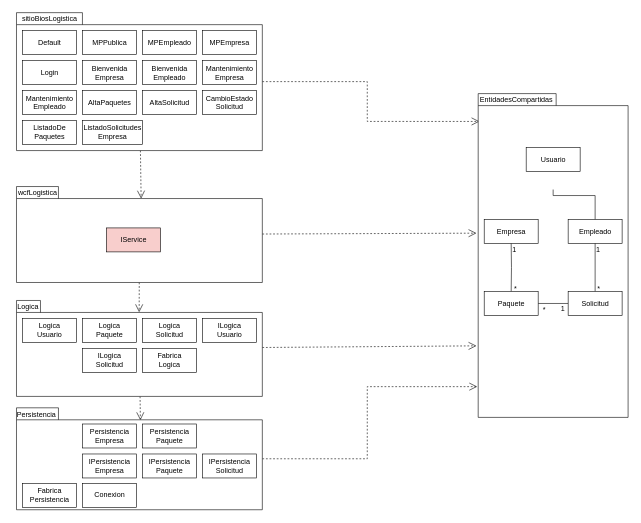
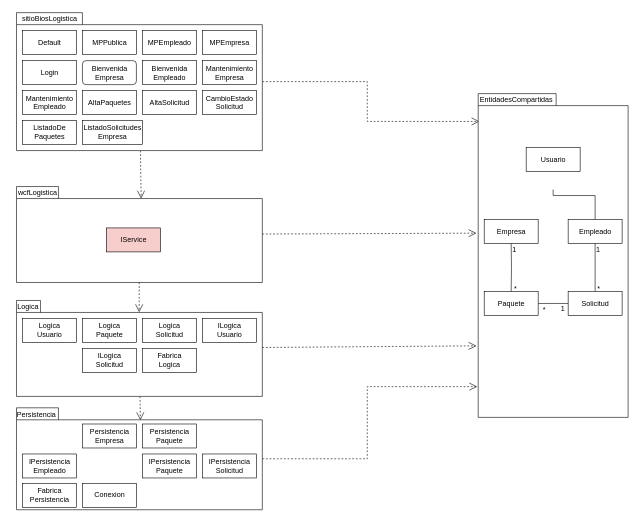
(110, 72) -> (110, 72)
none -> (50, 466)
(110, 466) -> none
